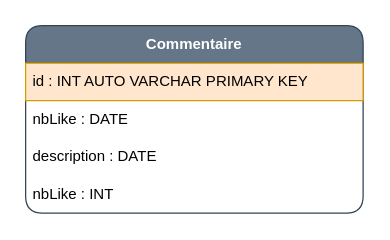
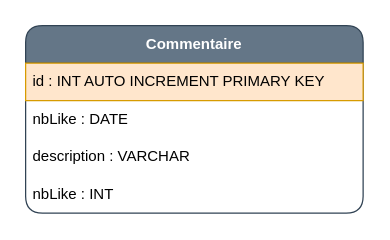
(156, 82) -> (165, 82)
(99, 157) -> (112, 157)
